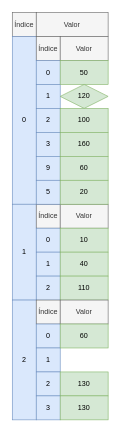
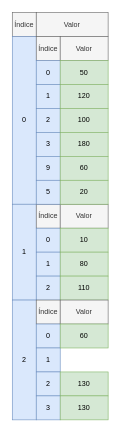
(84, 96) -> (84, 96)
(84, 144) -> (84, 144)
(84, 264) -> (84, 264)
